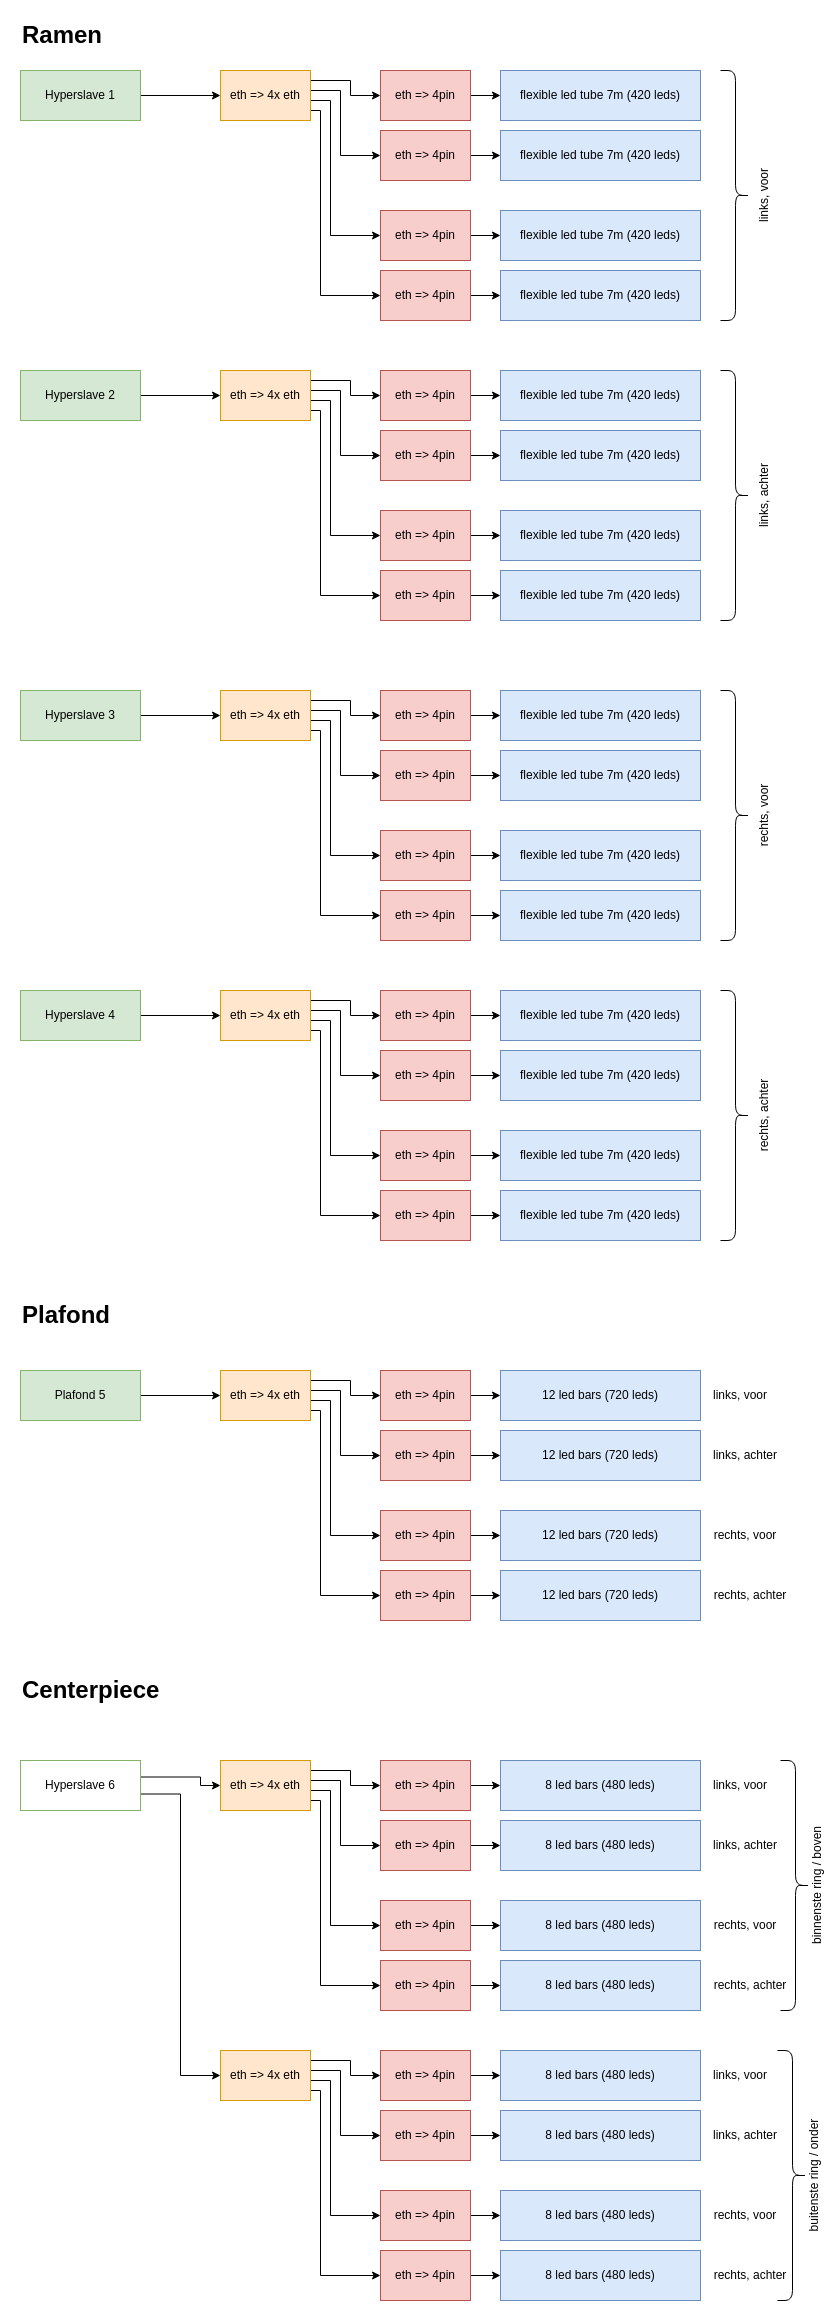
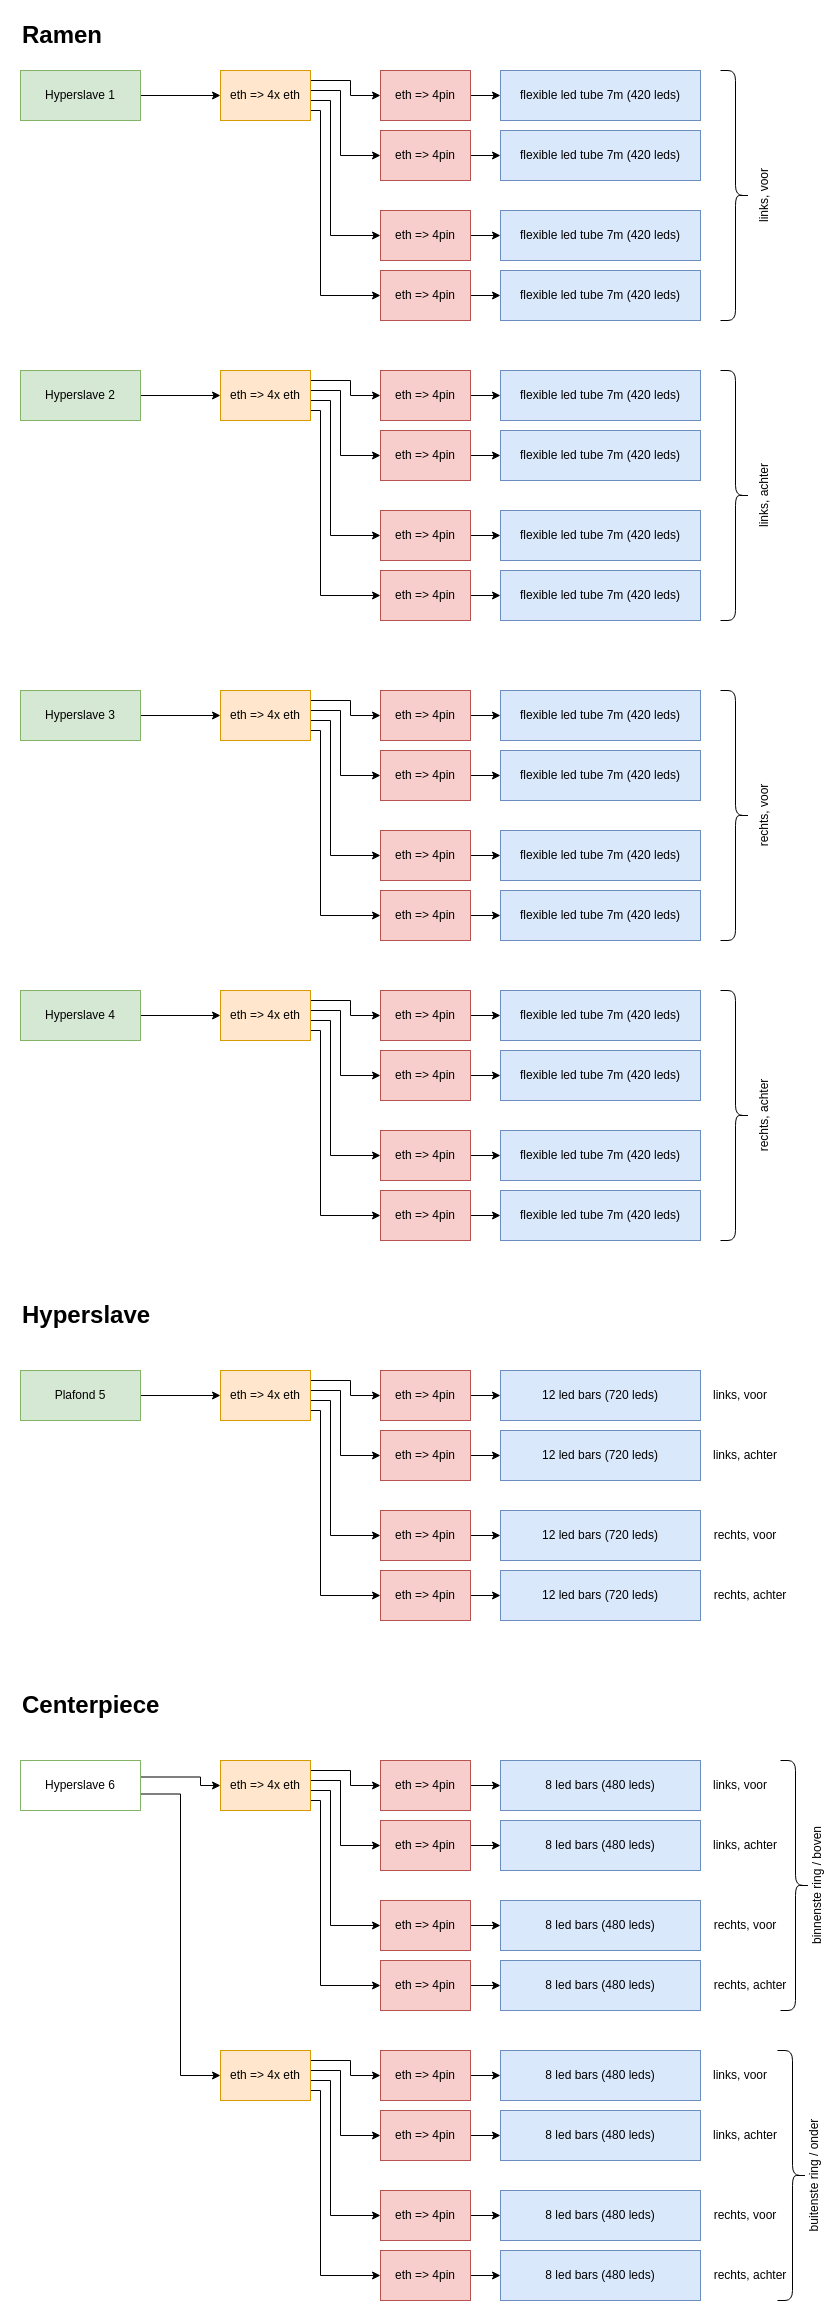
(66, 1316) -> (87, 1316)
(101, 1691) -> (101, 1706)
